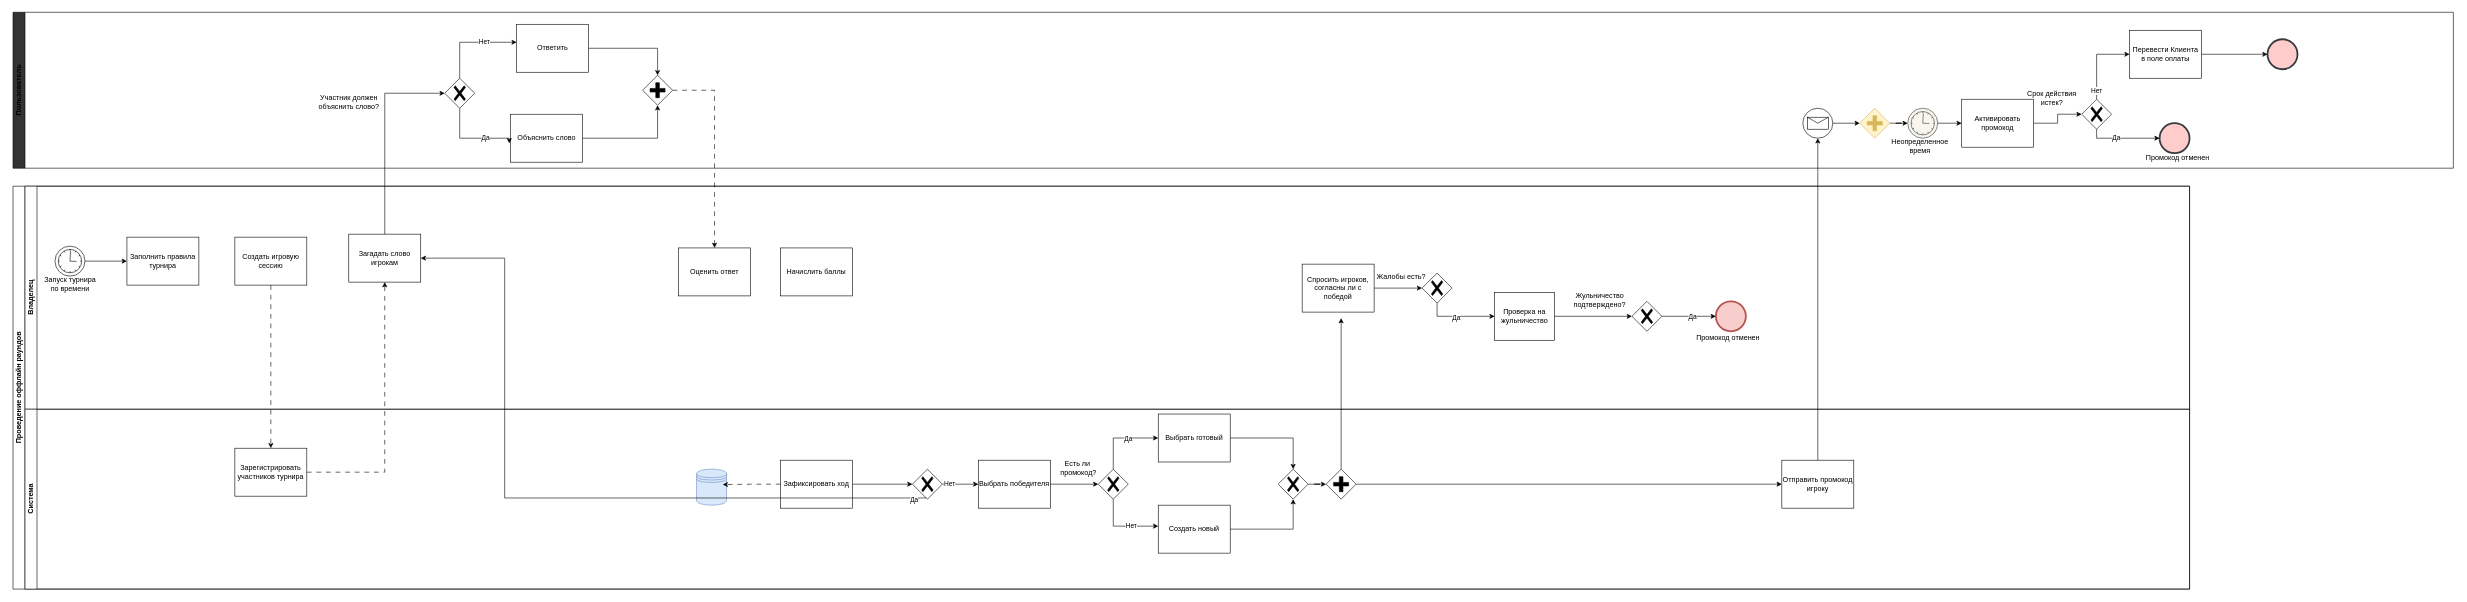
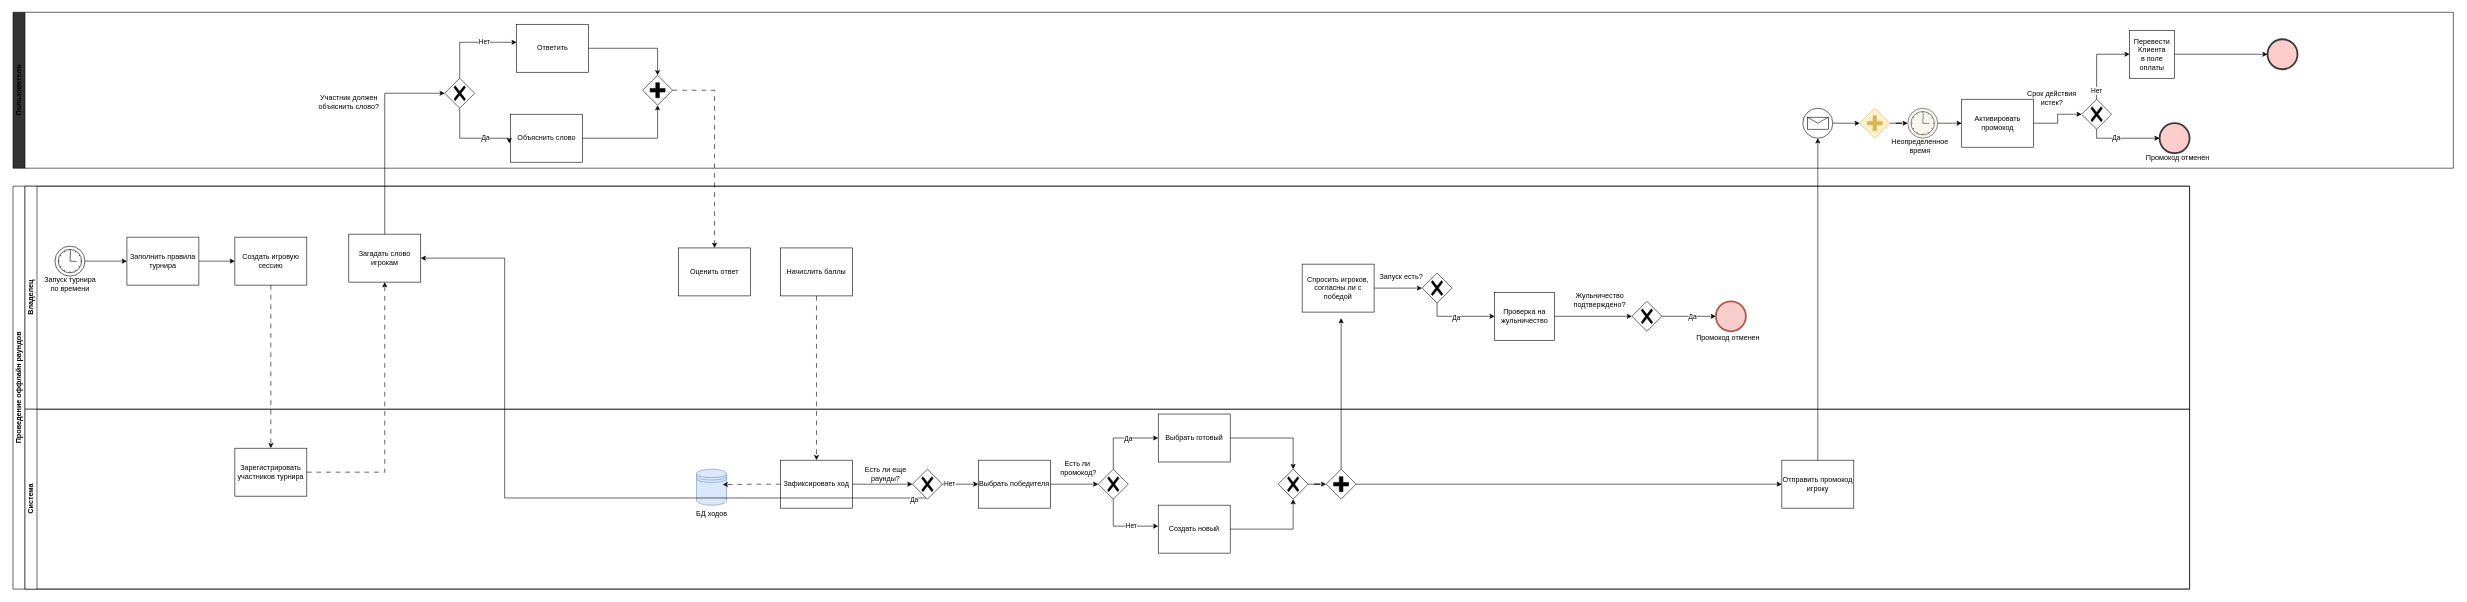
(2166, 54) -> (2153, 54)
none -> (229, 261)
(1402, 278) -> (1402, 278)
none -> (816, 376)
none -> (885, 474)
none -> (711, 515)
